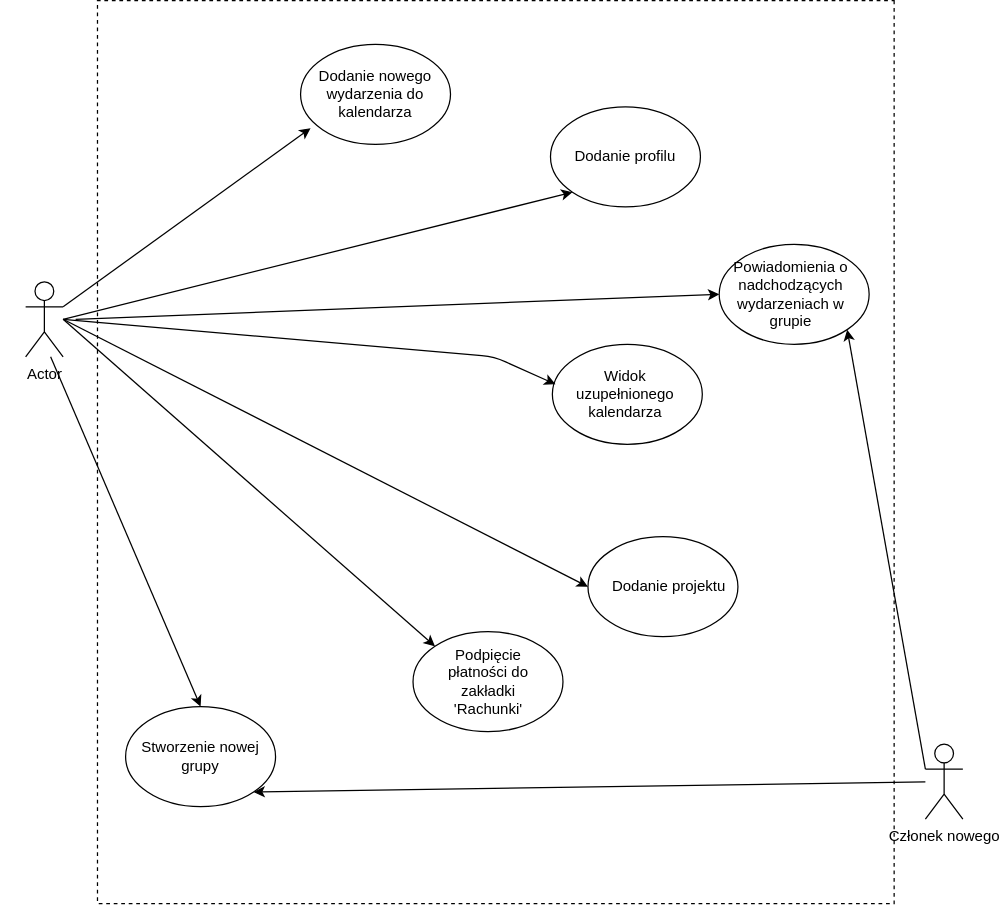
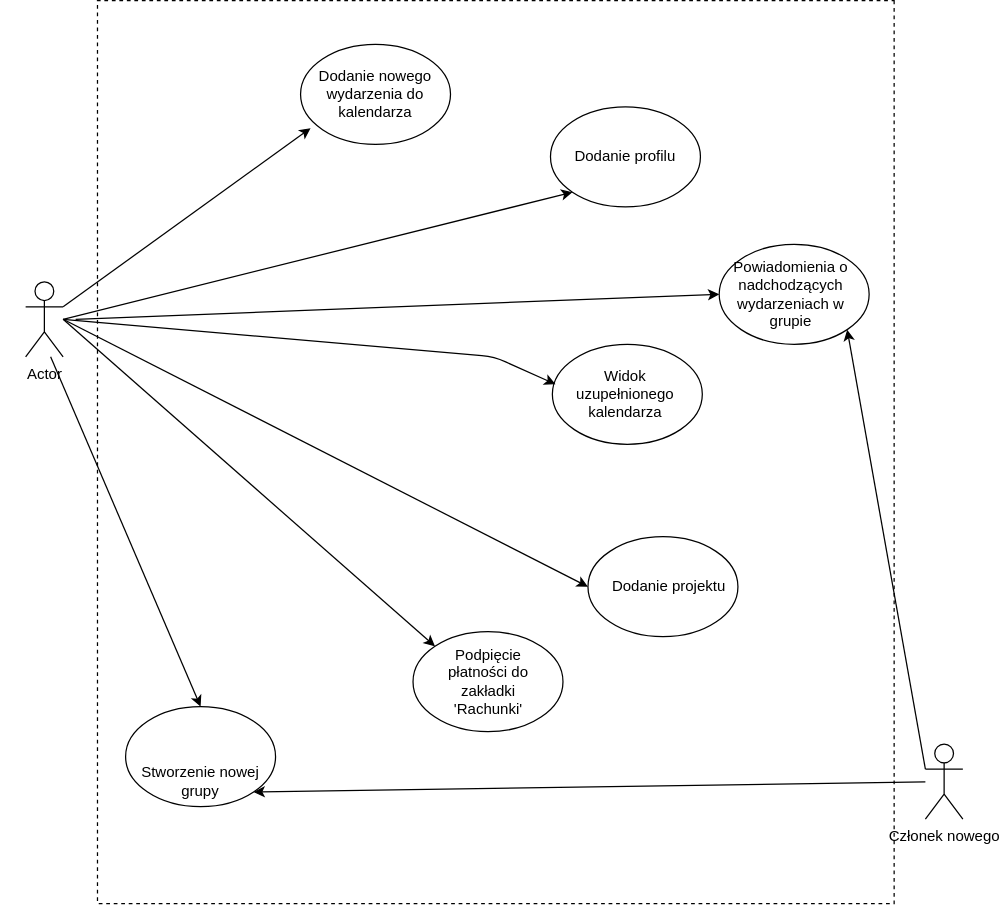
(201, 757) -> (201, 782)
